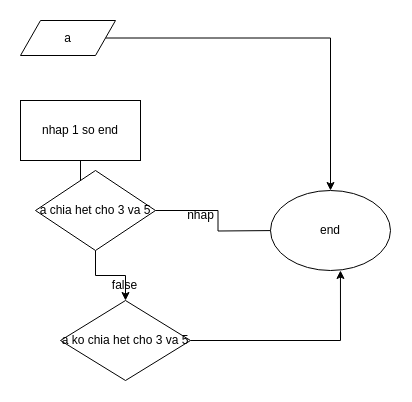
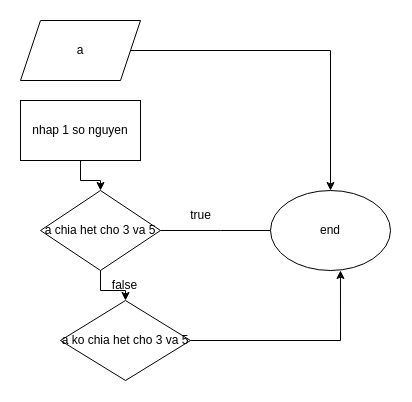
(68, 38) -> (81, 51)
(81, 131) -> (81, 131)
(96, 211) -> (101, 231)
(201, 216) -> (201, 216)
